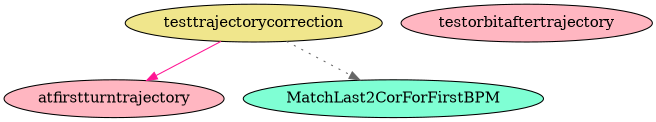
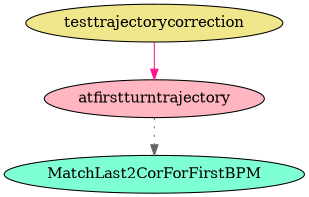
(527, 23) -> none
(318, 58) -> (154, 131)
